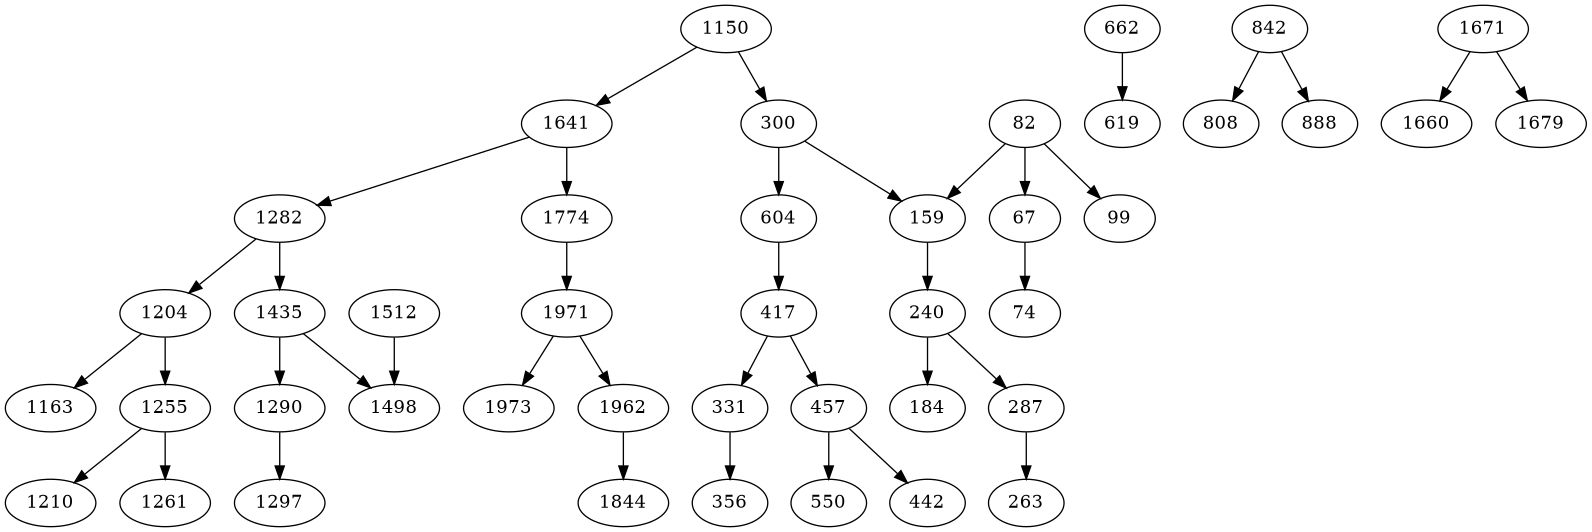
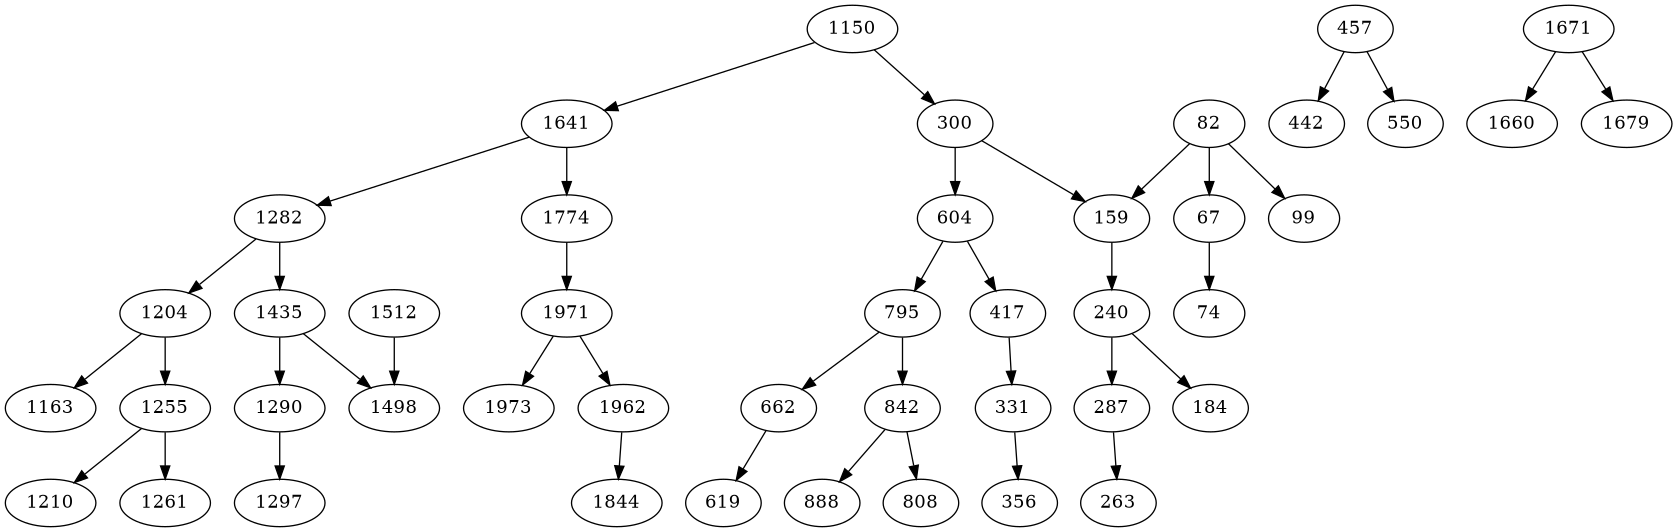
none -> (903, 313)
(801, 355) -> none
